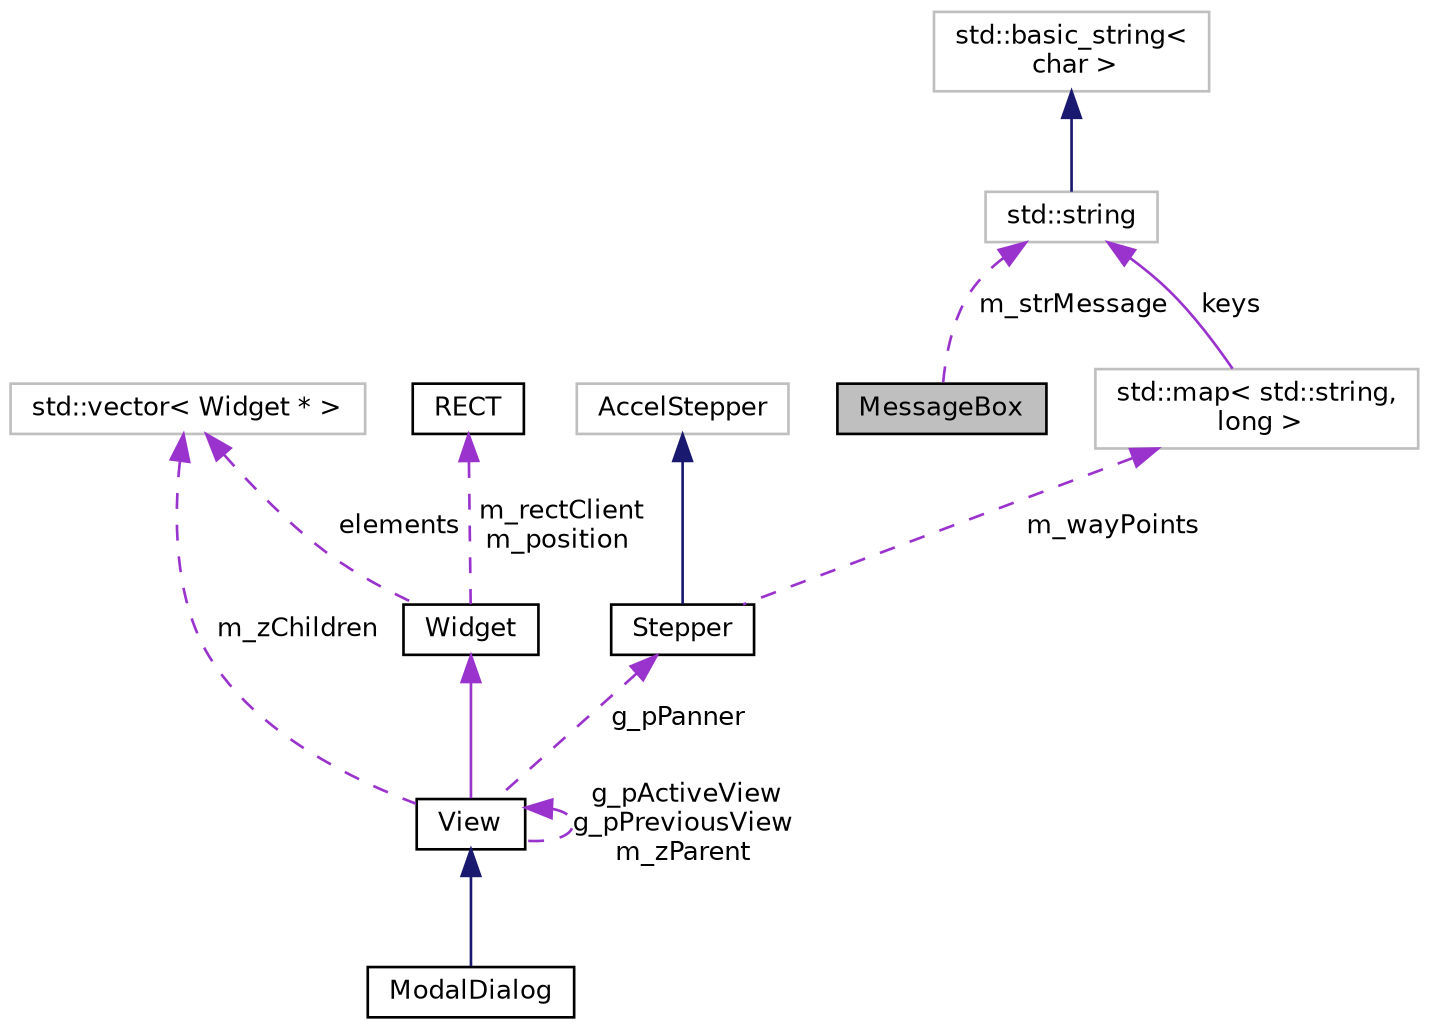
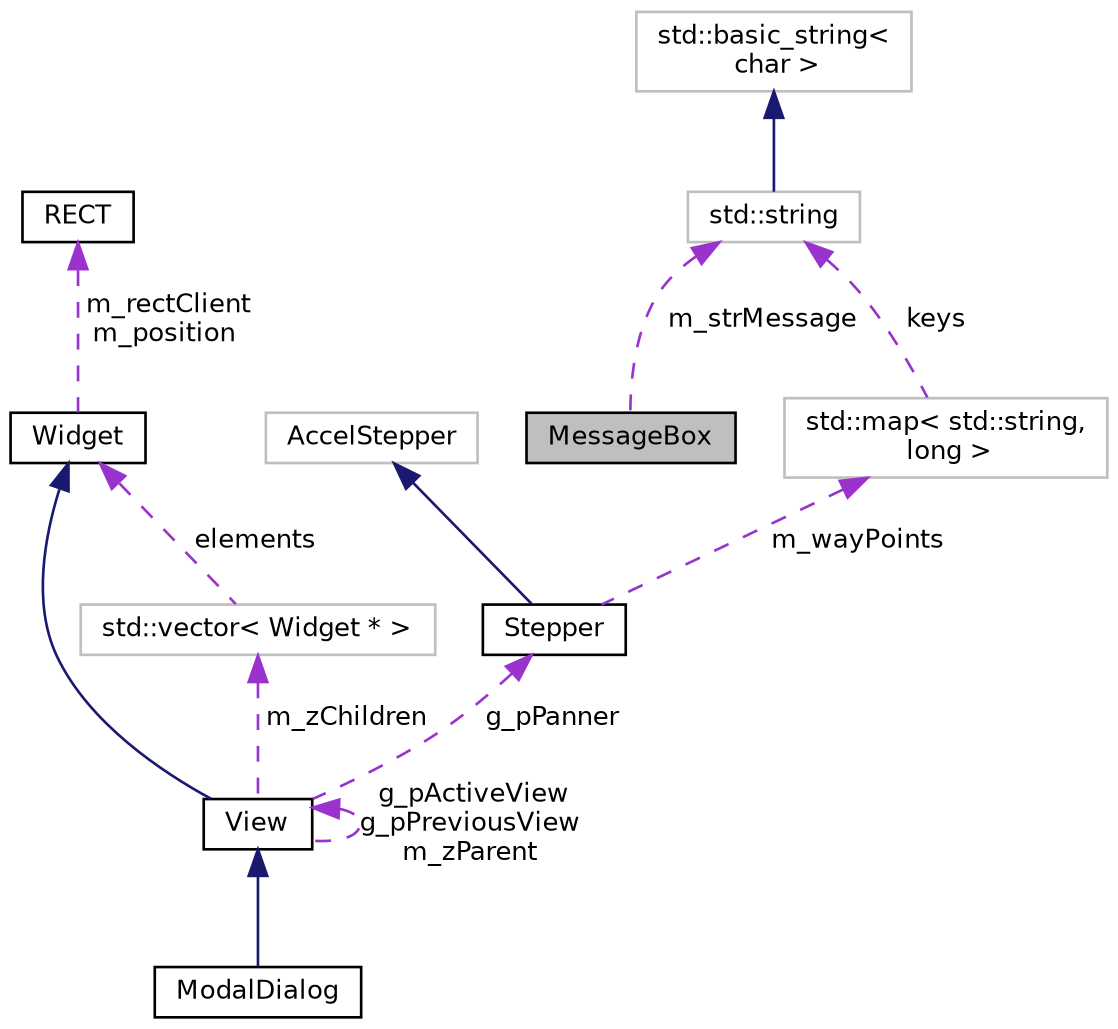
(1186, 309) -> (883, 324)
(312, 541) -> (178, 544)
(471, 740) -> (67, 675)
